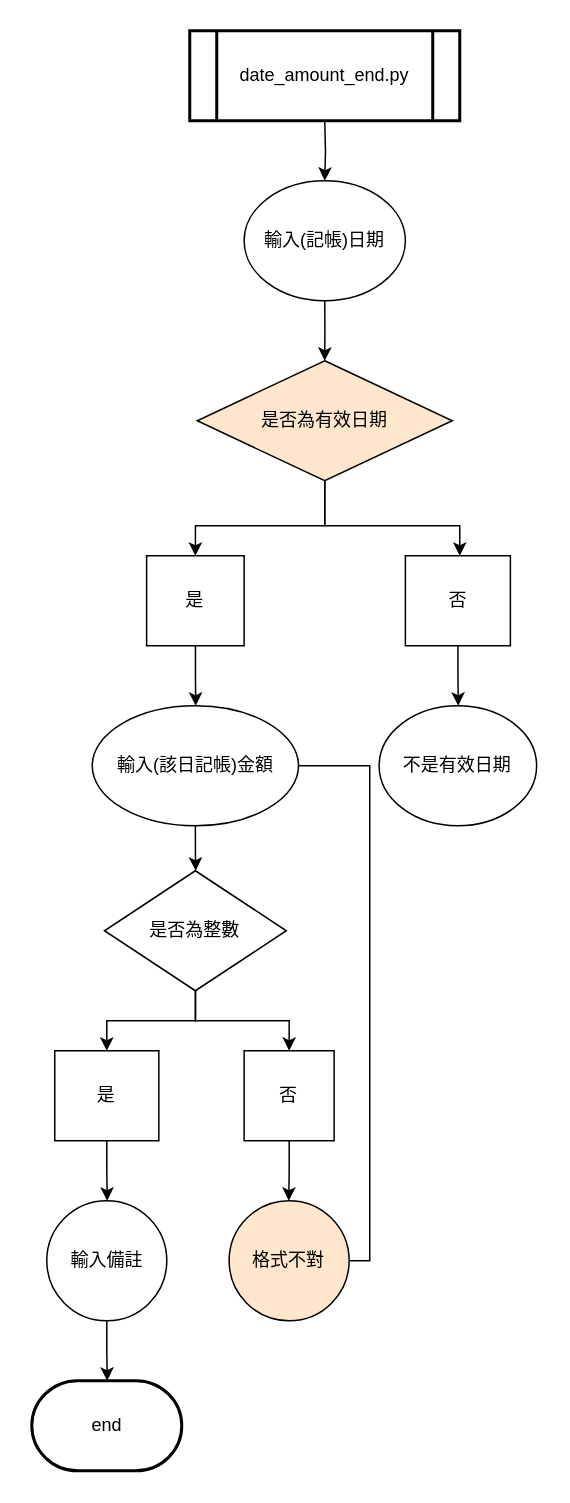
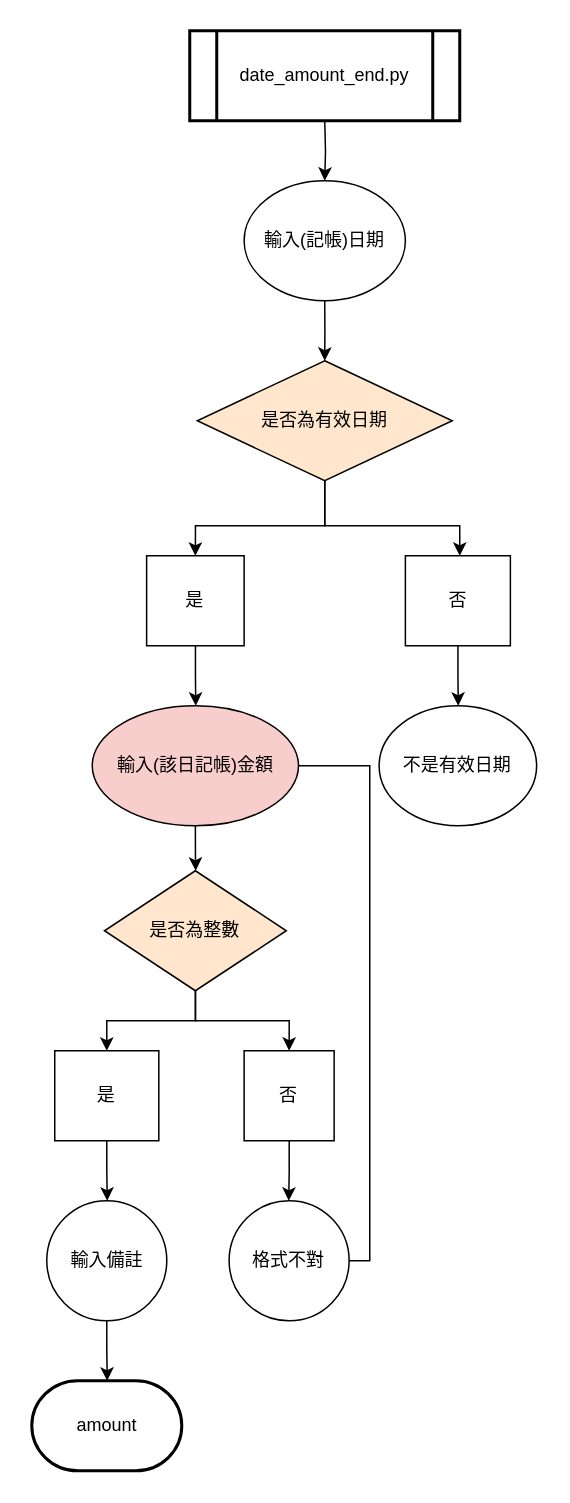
(195, 766) -> (195, 766)
(195, 931) -> (195, 931)
(289, 1261) -> (289, 1261)
(107, 1426) -> (107, 1426)
